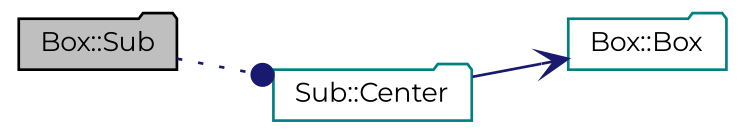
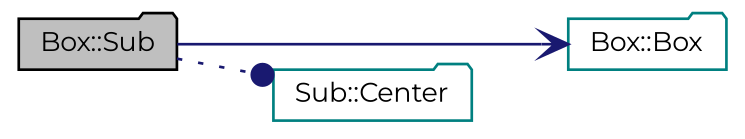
(507, 70) -> (359, 44)
